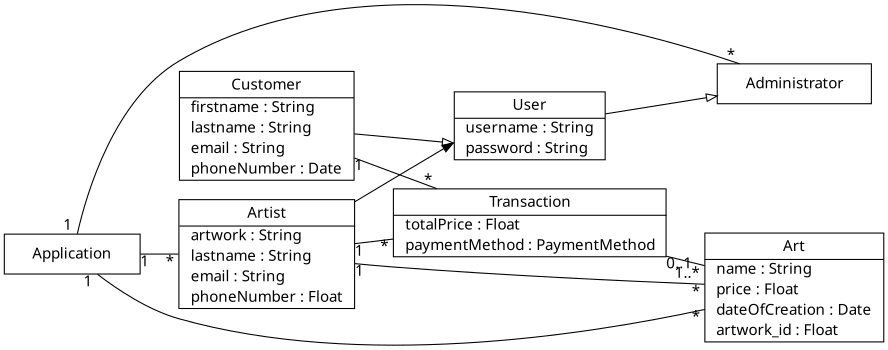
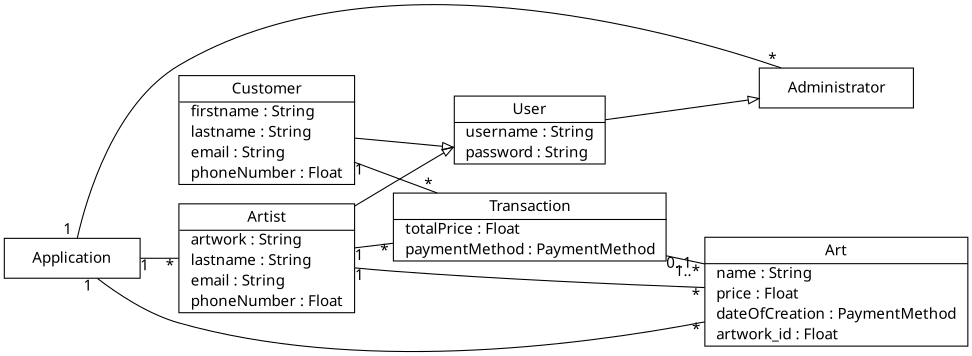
(267, 169) -> (267, 173)
(392, 179) -> (392, 183)
(794, 310) -> (836, 314)
